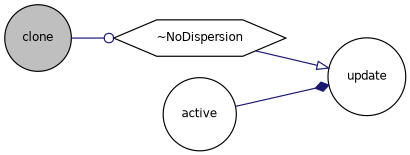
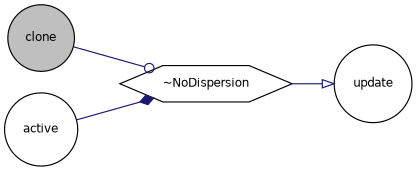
(275, 97) -> (108, 111)
